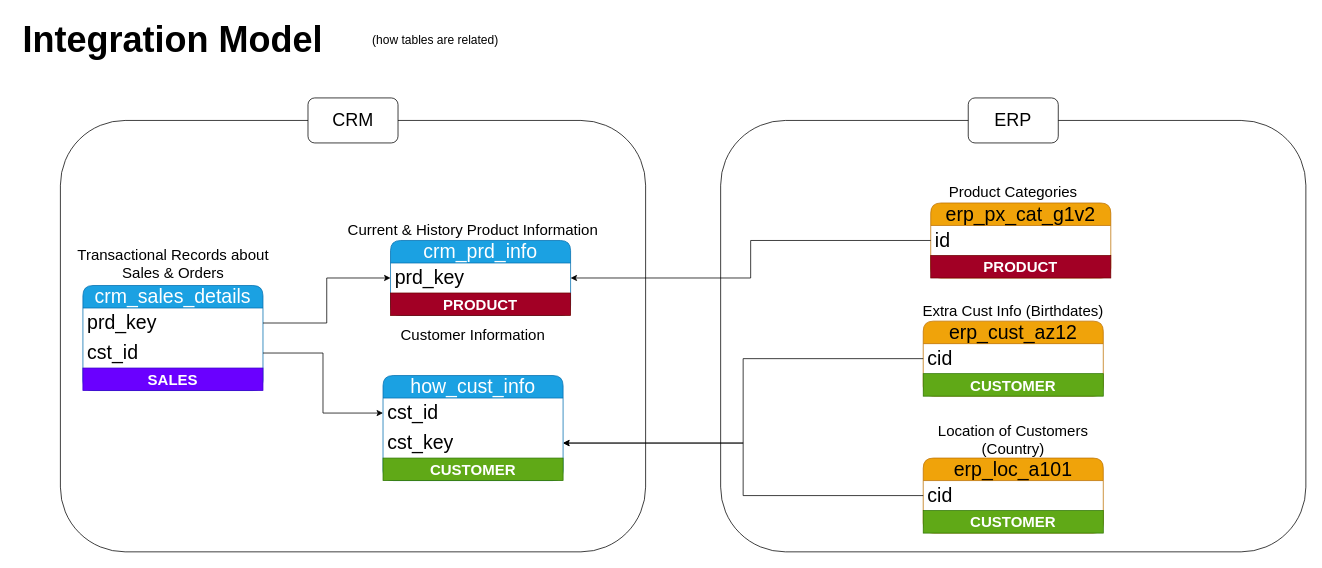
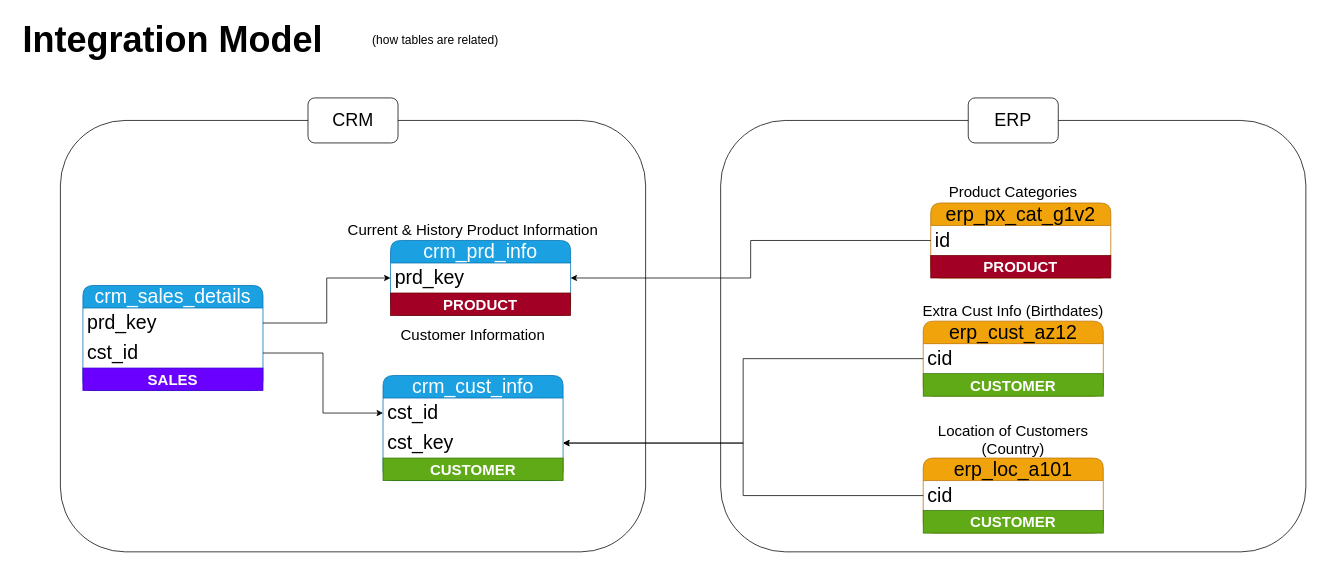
(173, 263) -> none
(473, 387) -> (473, 387)
